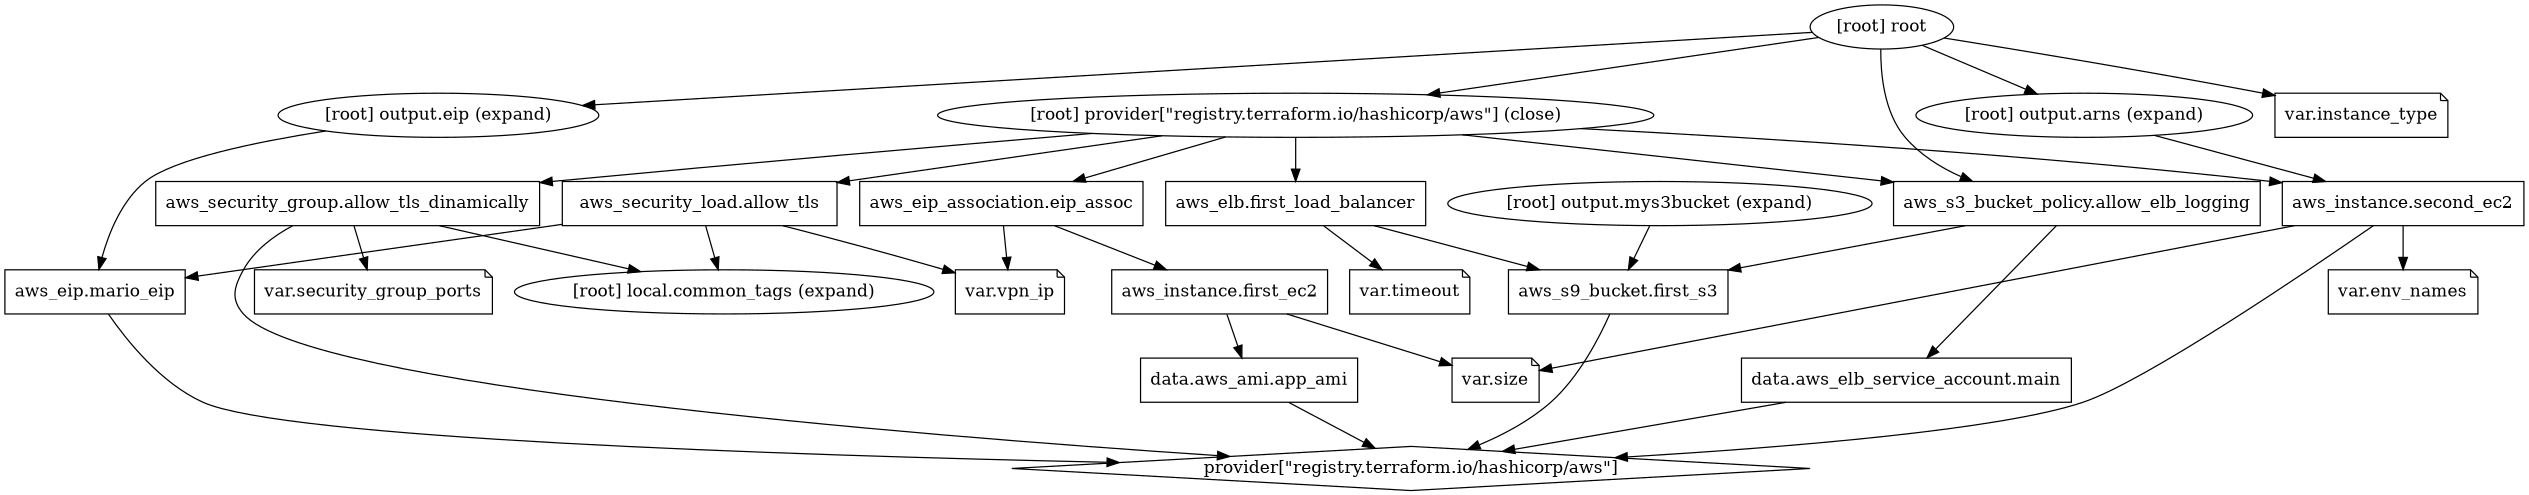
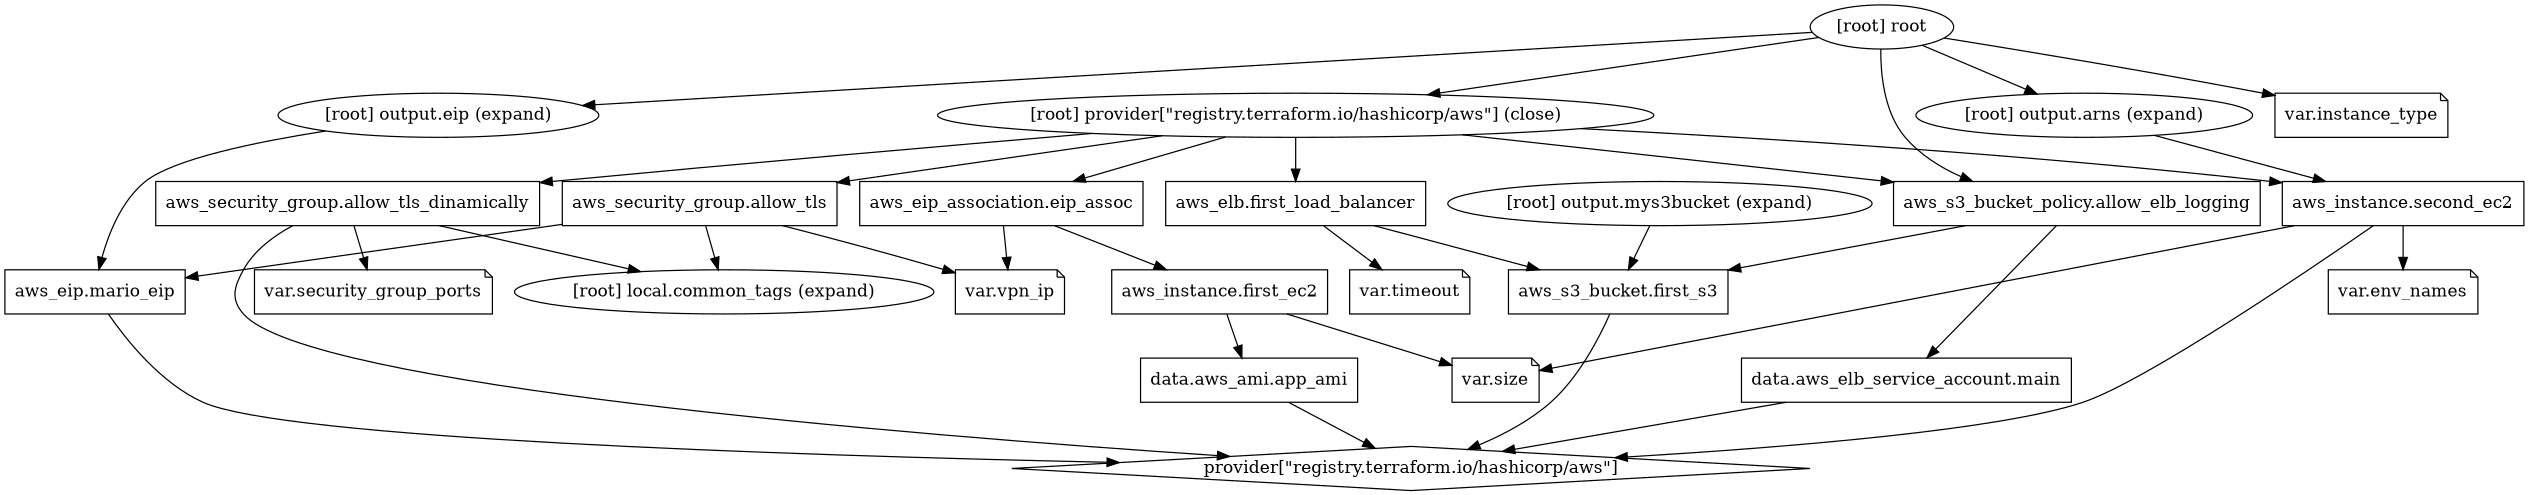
(700, 204) -> (700, 204)
(1618, 292) -> (1618, 292)
